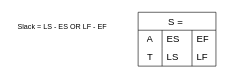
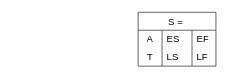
(63, 27) -> none
